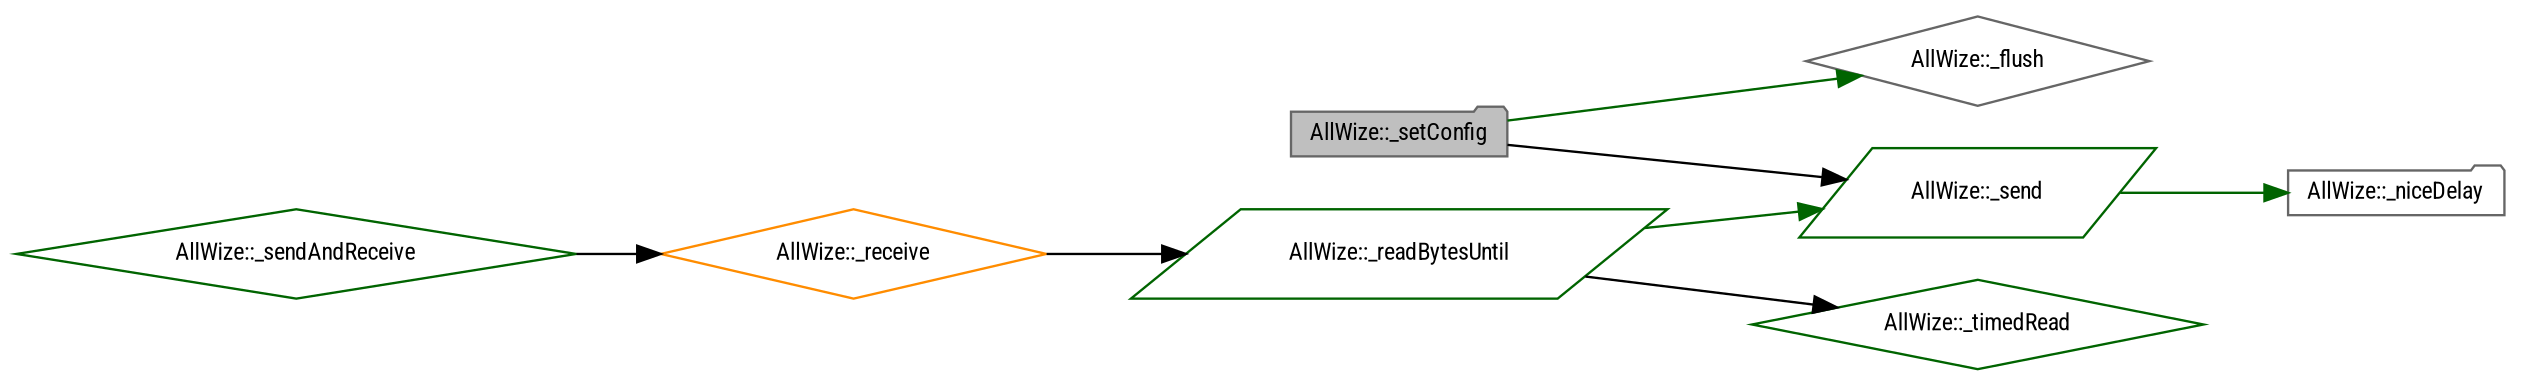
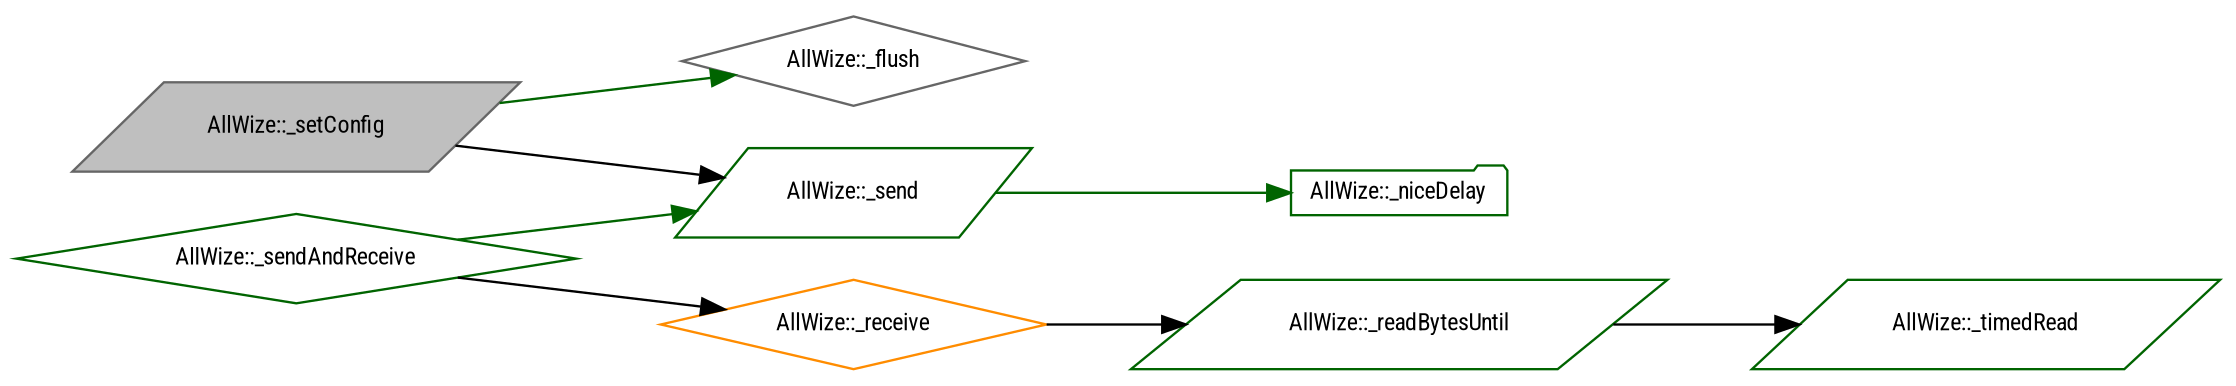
(1399, 134) -> (296, 127)
(2396, 193) -> (1399, 193)
(1722, 220) -> (565, 227)
(1978, 324) -> (1986, 324)
